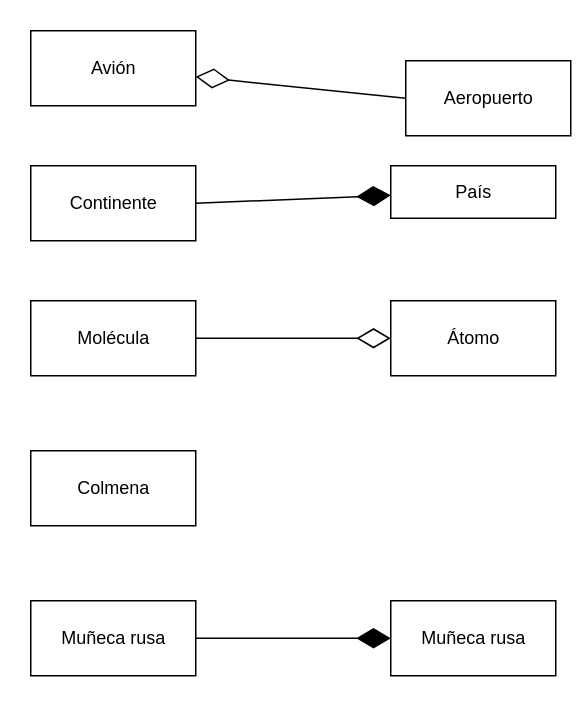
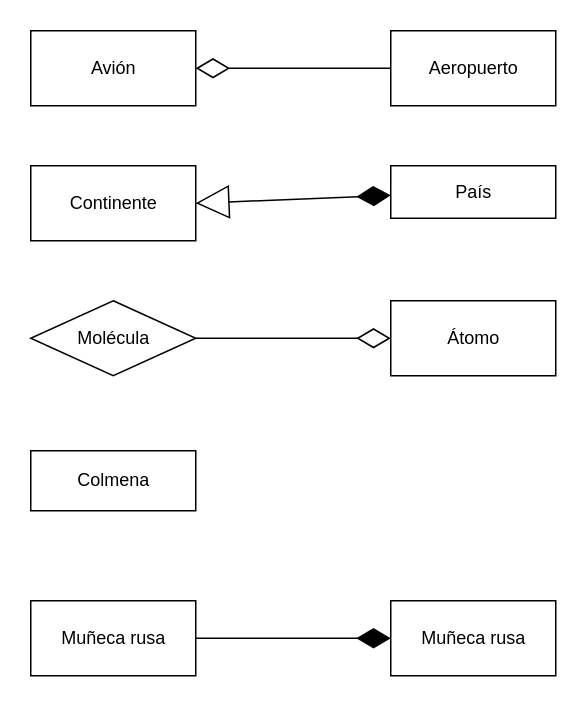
(488, 98) -> (473, 68)
(214, 203) -> (230, 202)
(113, 338) -> (113, 338)
(113, 488) -> (113, 481)
